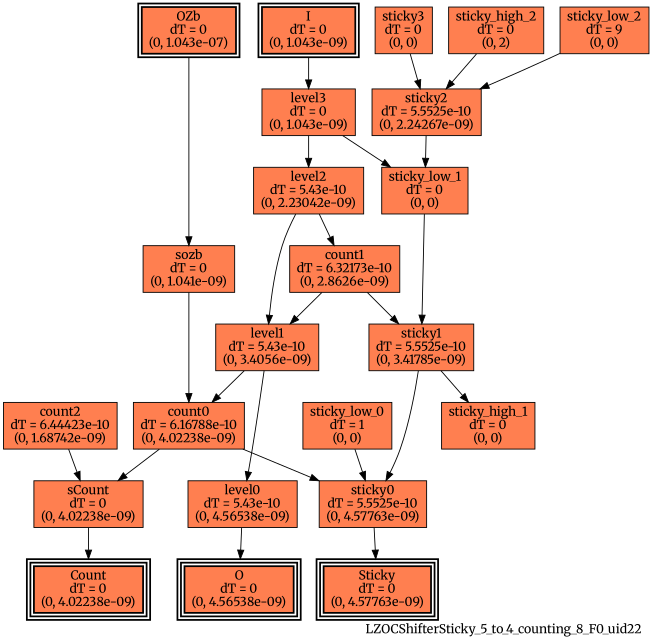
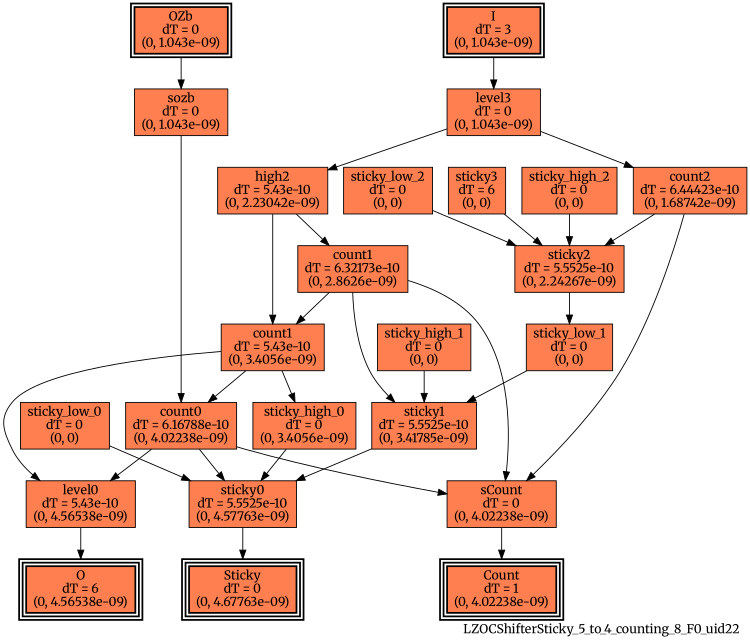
(189, 30) -> (181, 30)
(309, 30) -> (494, 30)
(404, 30) -> (477, 191)
(496, 30) -> (569, 191)
(605, 30) -> (388, 191)
(363, 149) -> (583, 148)
(309, 191) -> (273, 191)
none -> (634, 227)
(189, 269) -> (181, 112)
(267, 347) -> (273, 347)
none -> (495, 354)
(452, 383) -> (424, 382)
none -> (304, 426)
(347, 426) -> (65, 426)
none -> (134, 463)
(88, 590) -> (502, 590)
(239, 590) -> (81, 590)
(377, 590) -> (243, 590)
